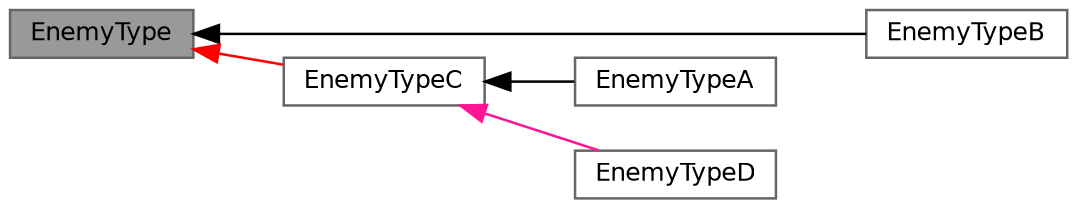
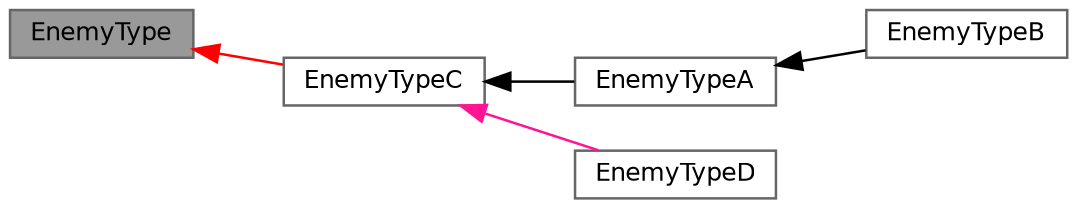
(543, 34) -> (833, 56)
